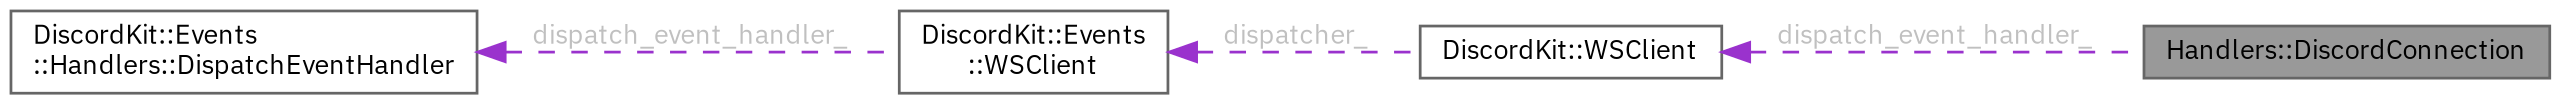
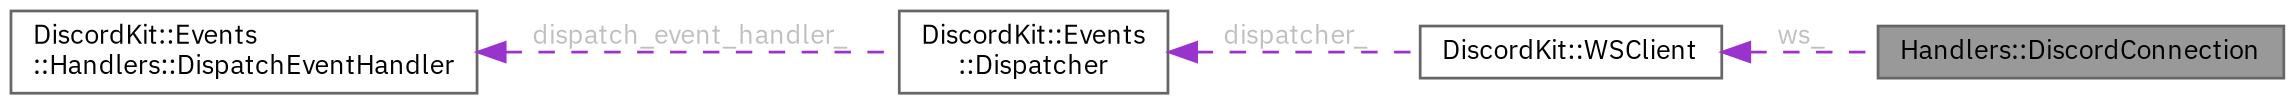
(1933, 37) -> (1800, 37)
(1034, 52) -> (1034, 52)
